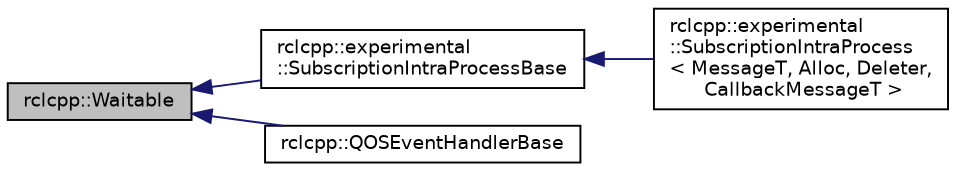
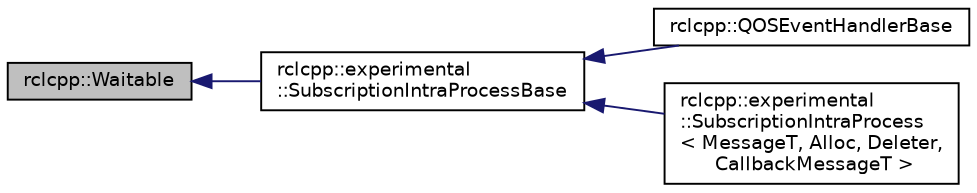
(247, 121) -> (641, 51)
